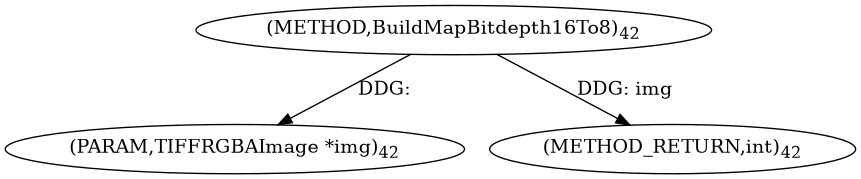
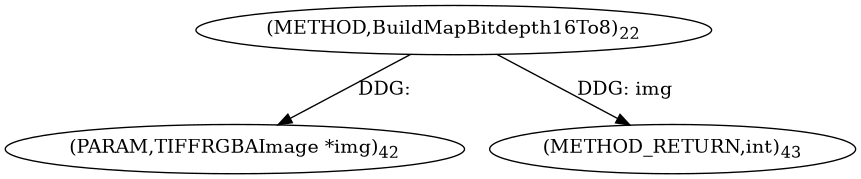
(630, 28) -> (630, 28)
(792, 147) -> (792, 147)
